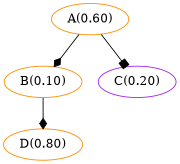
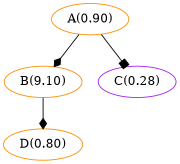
(90, 19) -> (90, 19)
(43, 82) -> (43, 82)
(137, 82) -> (137, 82)
